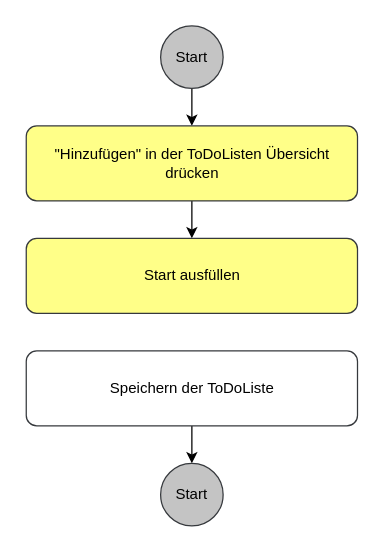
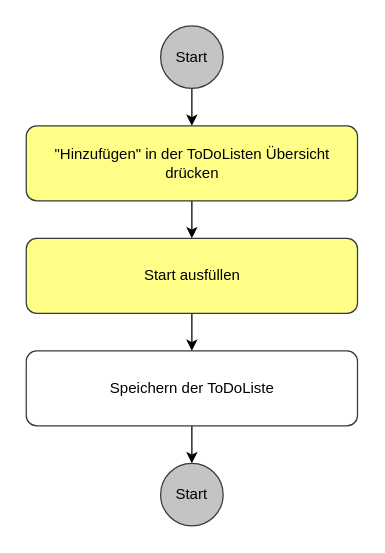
none -> (192, 336)
